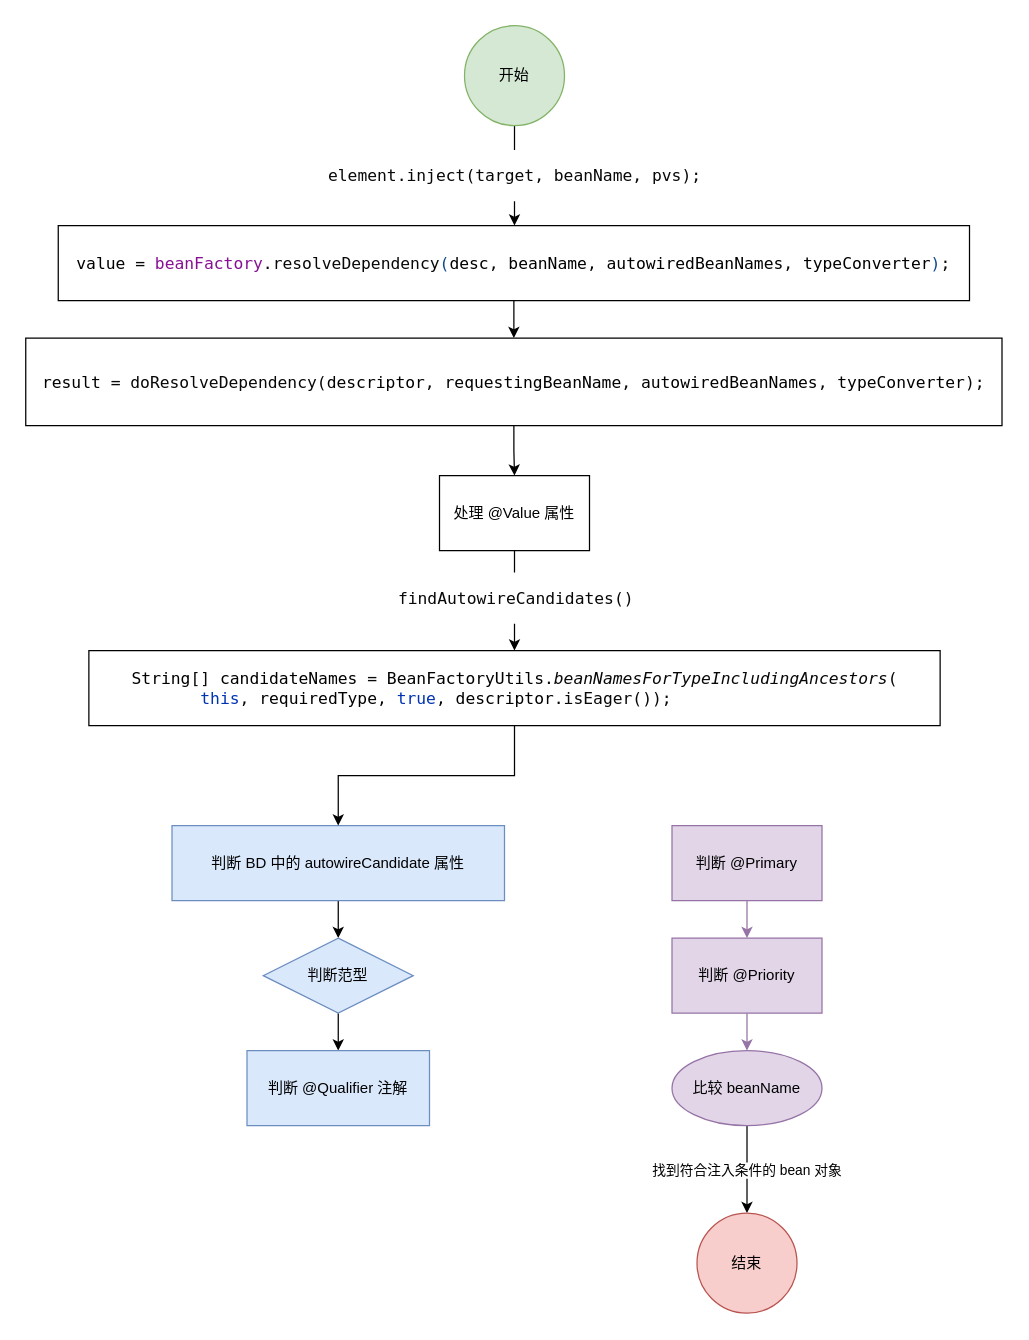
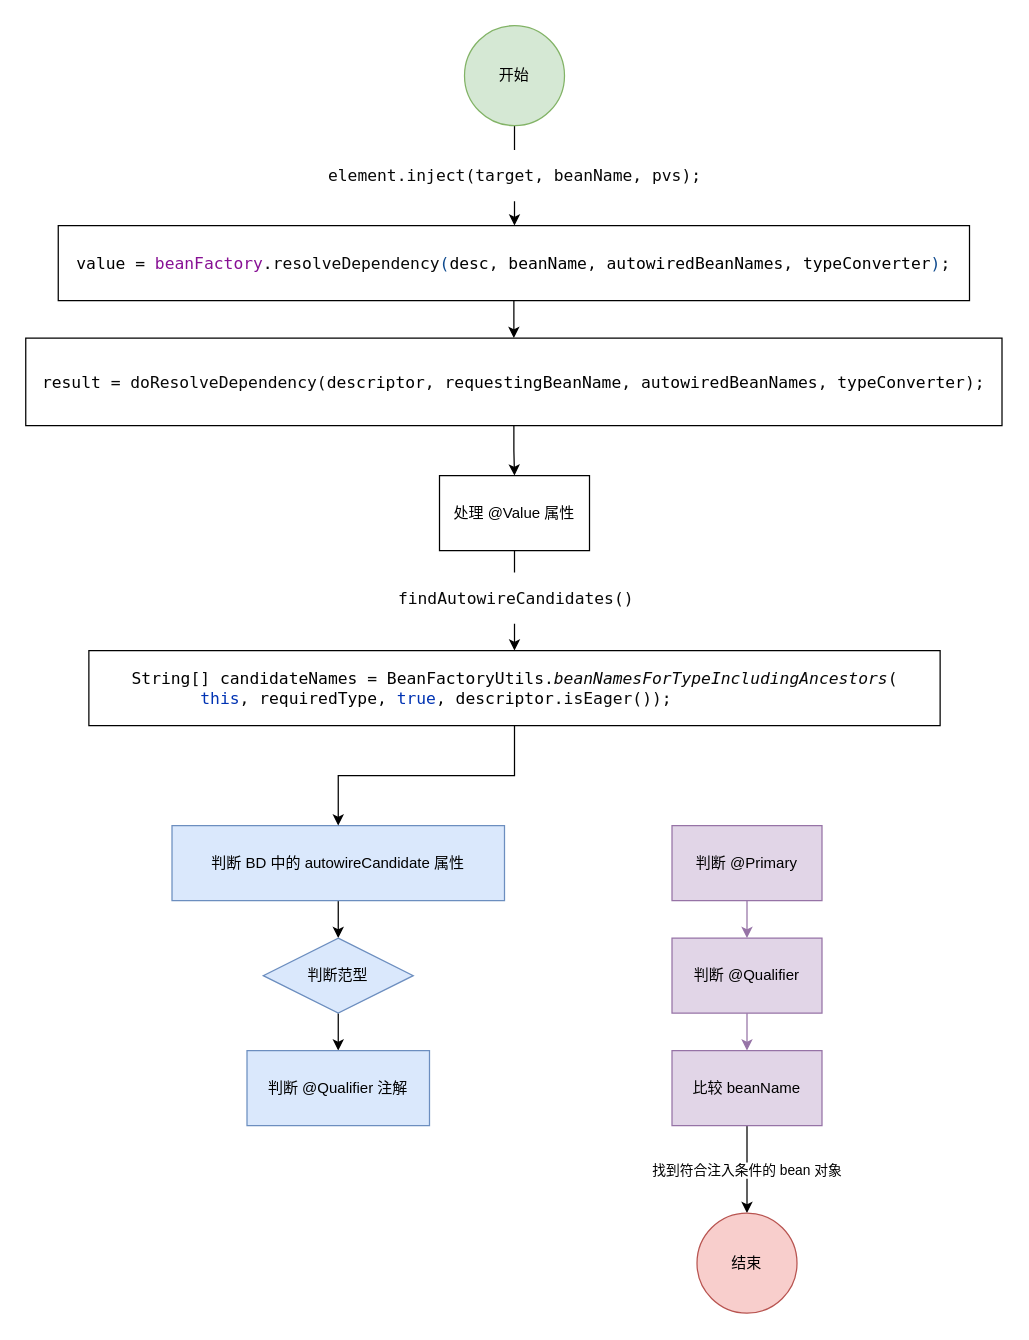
(747, 976) -> (747, 976)
(747, 1088) -> (747, 1088)
